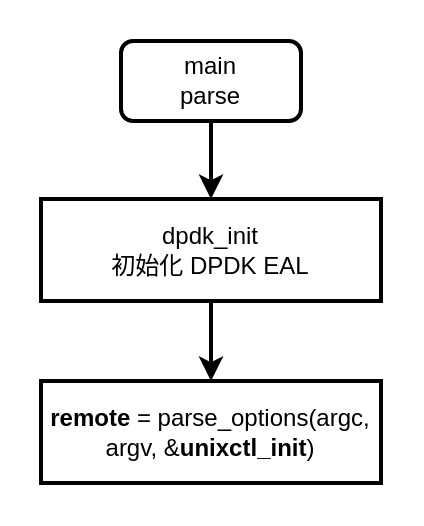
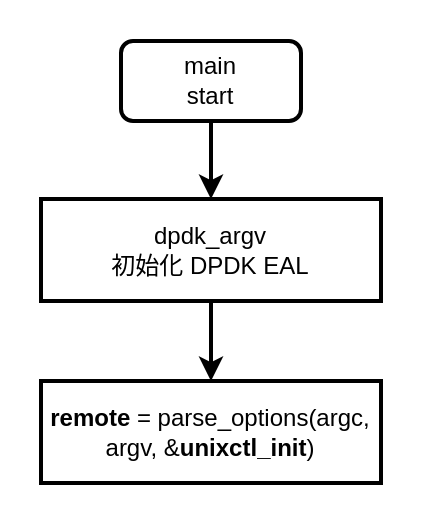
(211, 81) -> (211, 81)
(211, 251) -> (211, 251)
